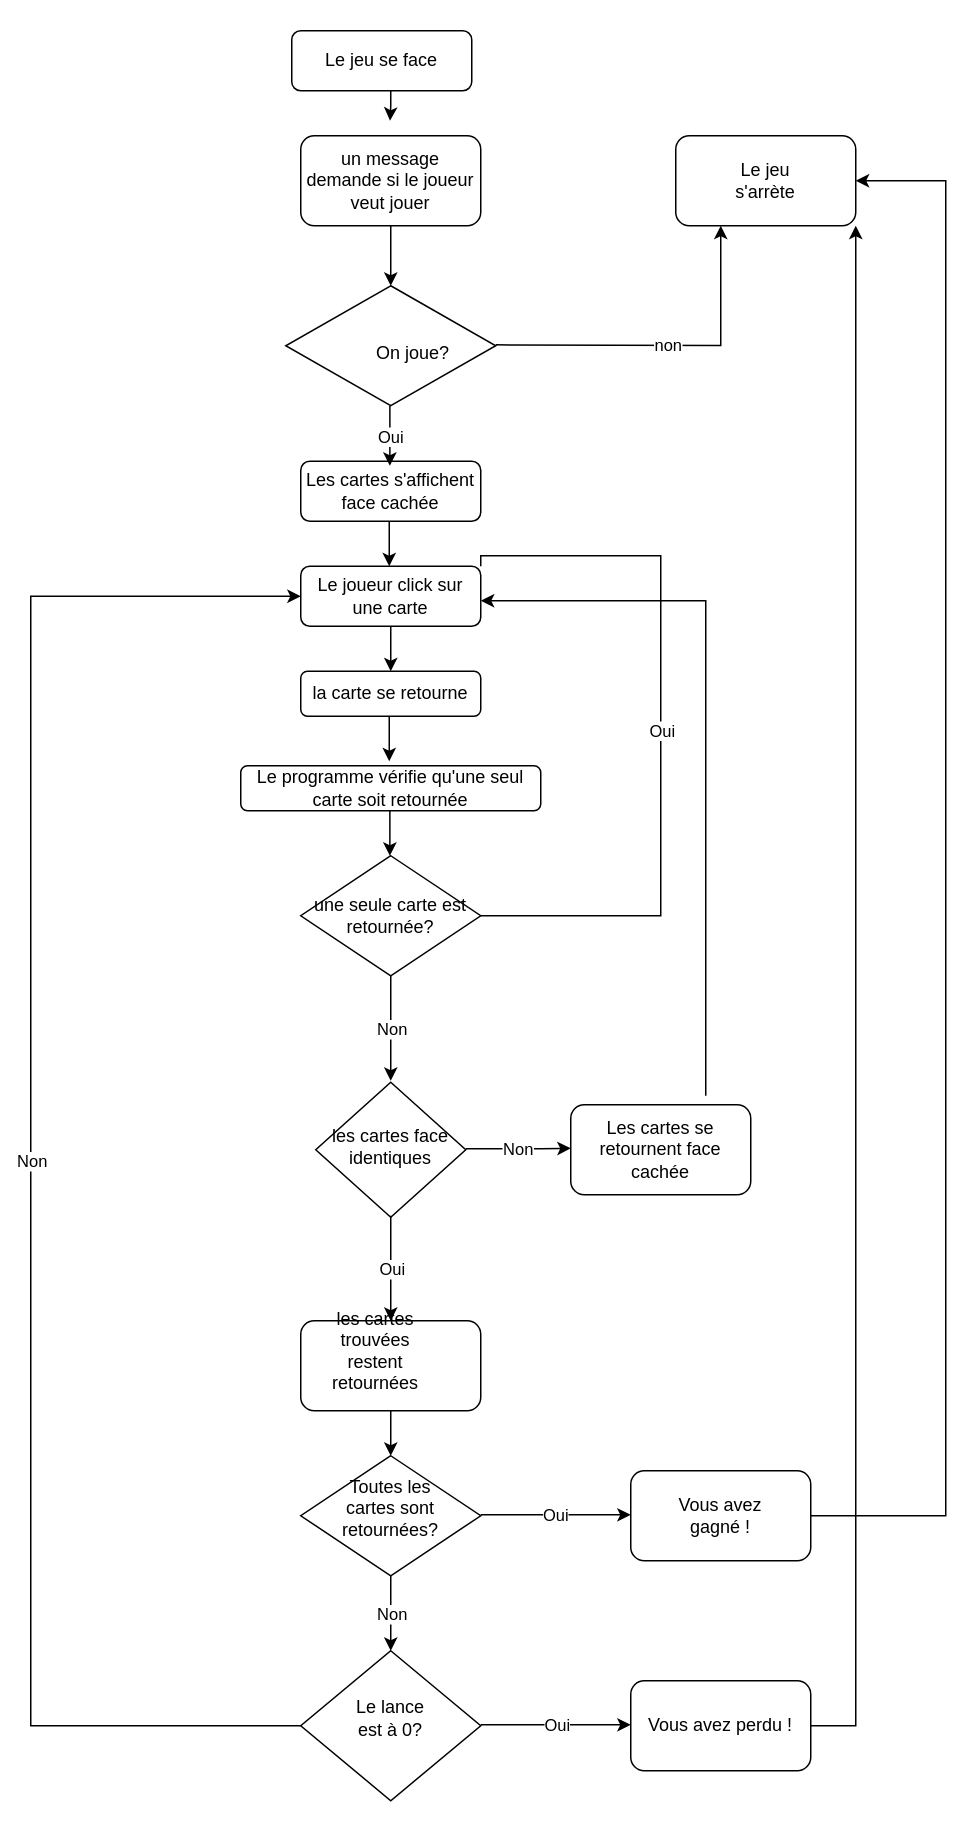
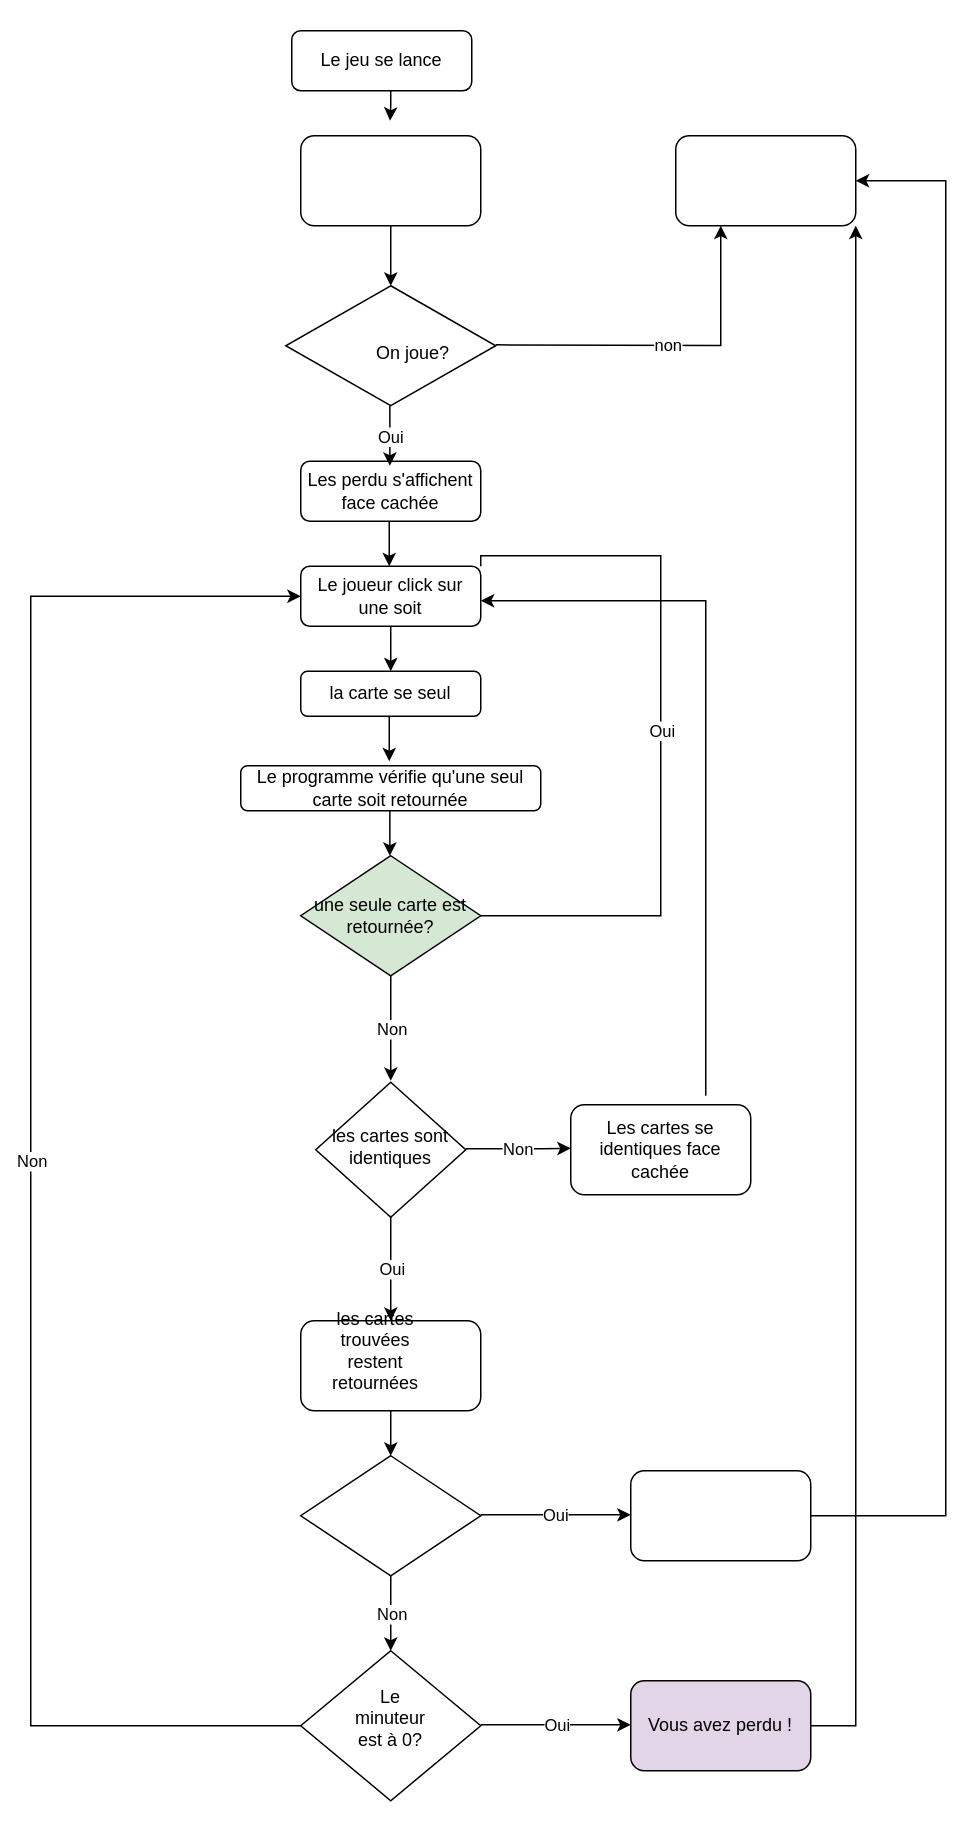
(382, 61) -> (382, 61)
(391, 181) -> none
(766, 181) -> none
(391, 491) -> (391, 491)
(391, 596) -> (391, 596)
(391, 694) -> (391, 694)
(391, 916) -> (391, 916)
(391, 1147) -> (391, 1147)
(661, 1150) -> (661, 1150)
(391, 1508) -> none
(721, 1516) -> none
(391, 1718) -> (391, 1718)
(721, 1726) -> (721, 1726)
